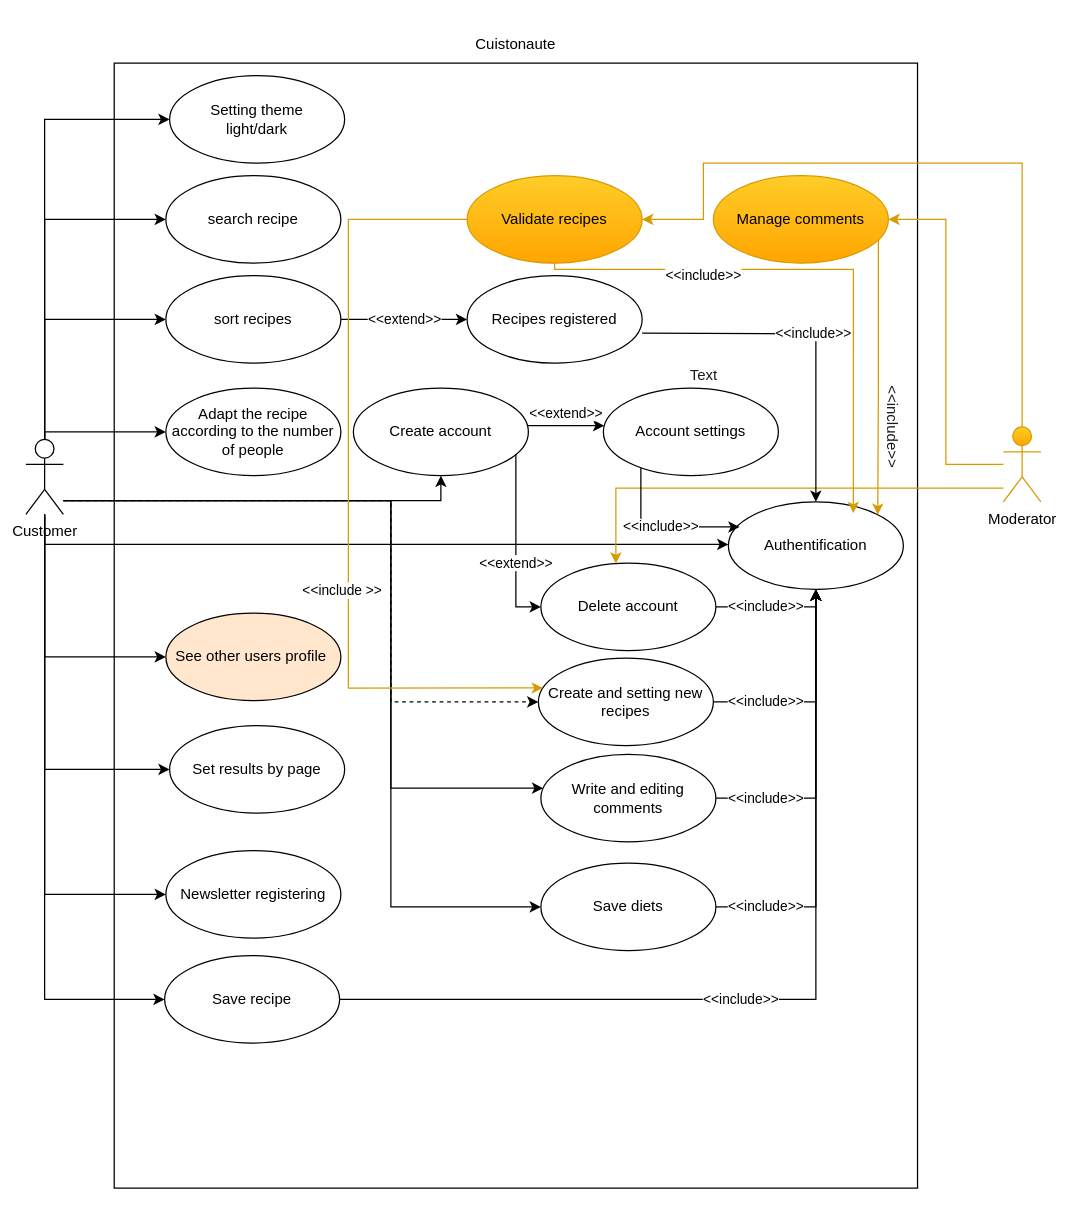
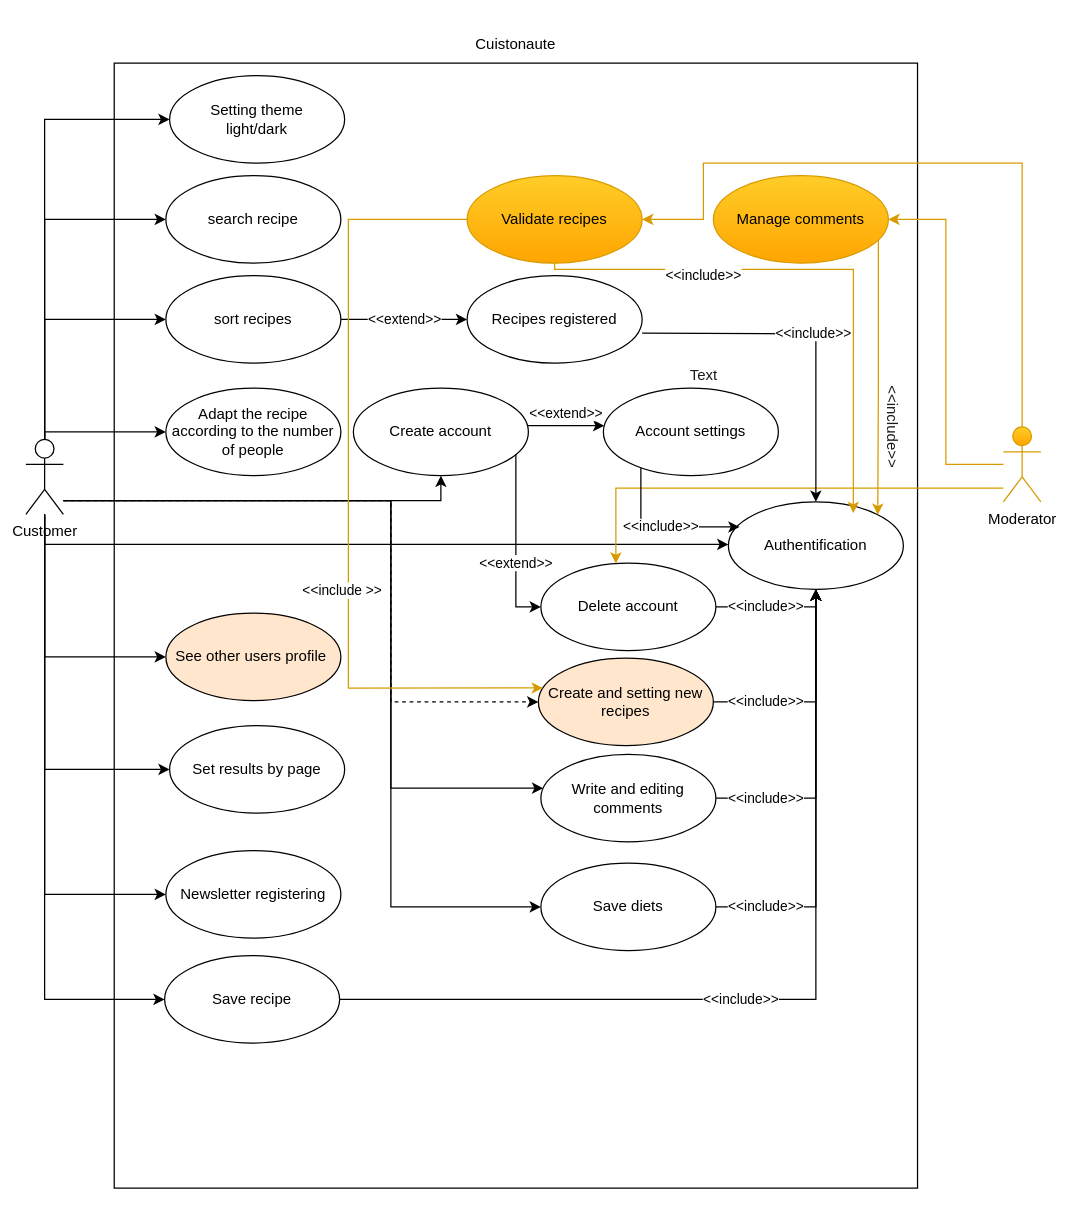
(626, 702) -> (626, 702)
